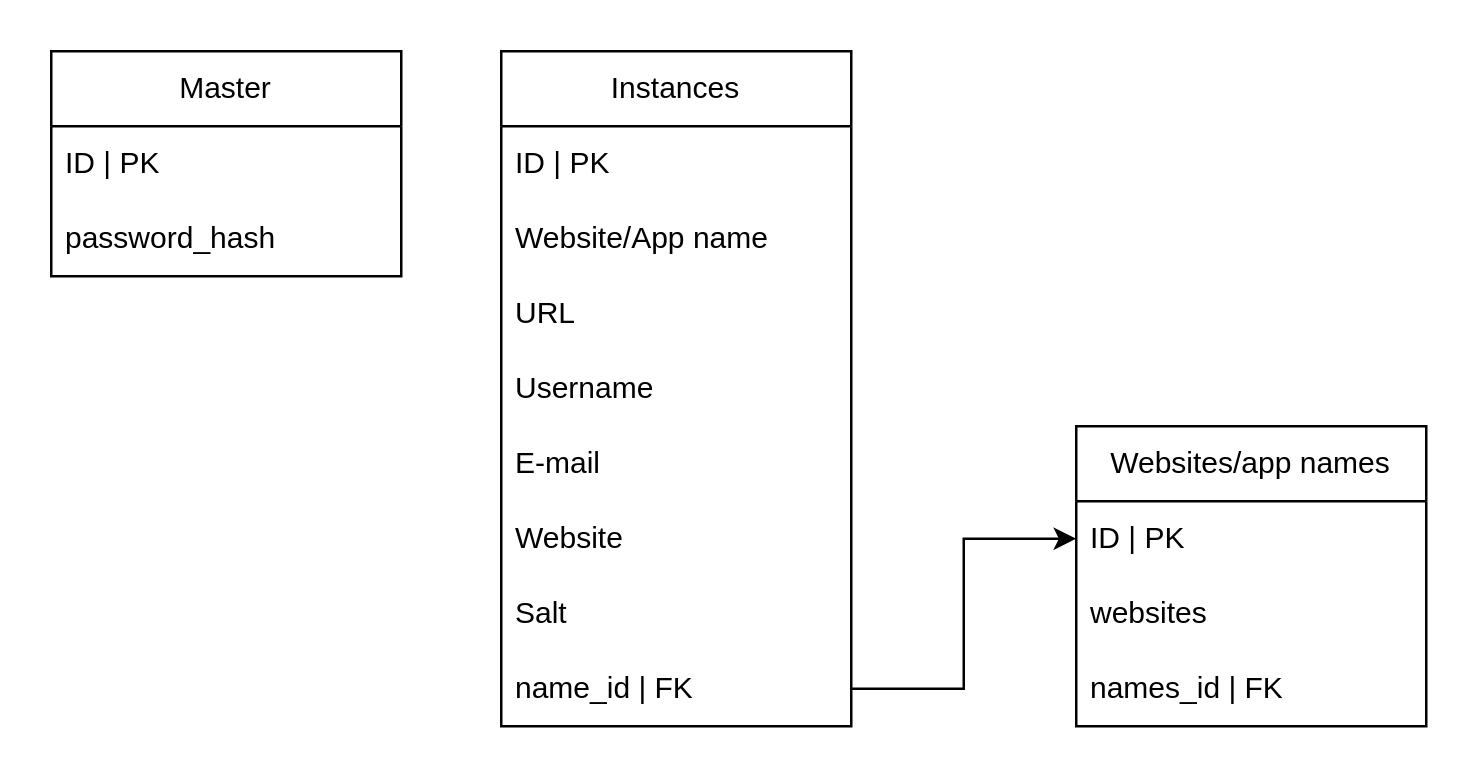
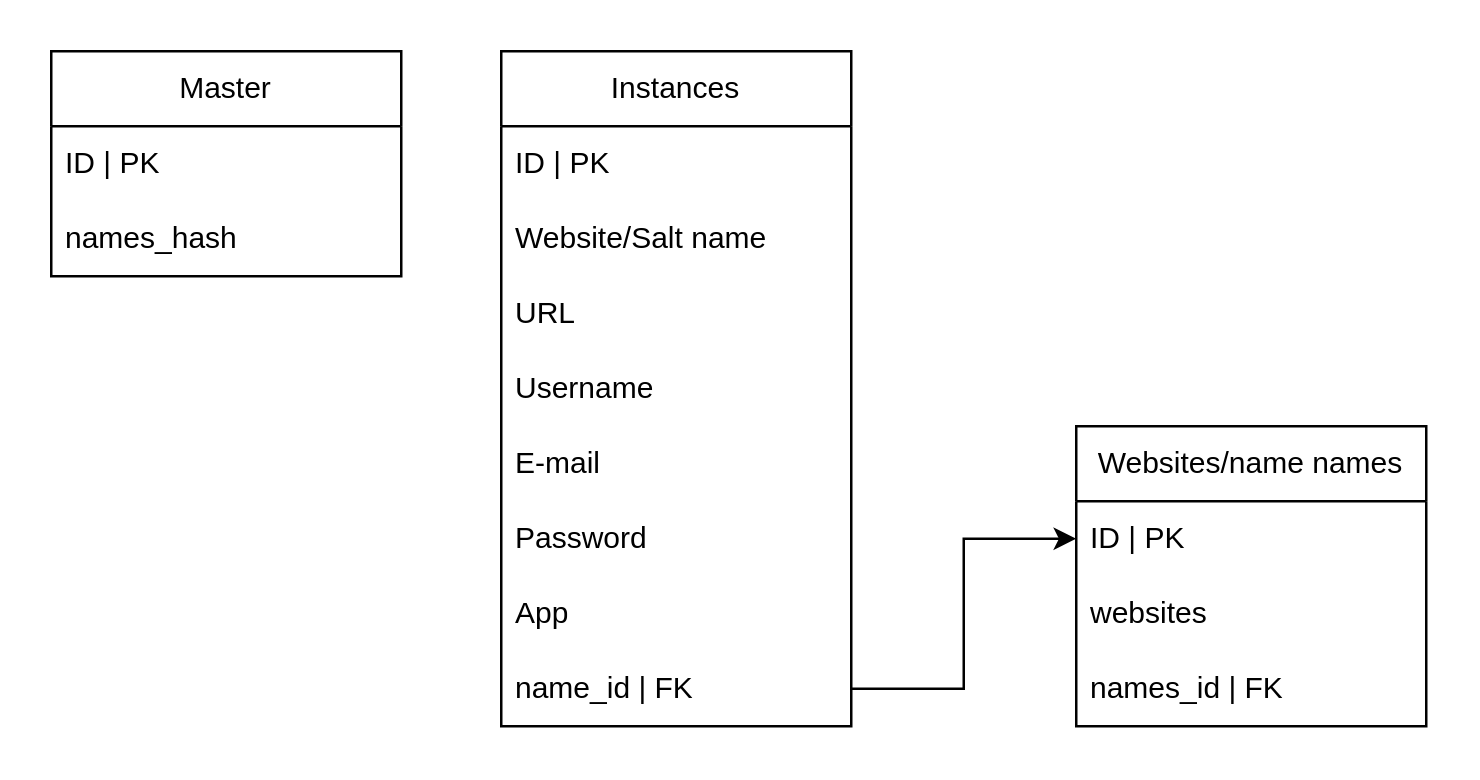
(175, 239) -> (150, 239)
(643, 239) -> (647, 239)
(1251, 464) -> (1251, 464)
(571, 539) -> (583, 539)
(546, 614) -> (541, 614)
